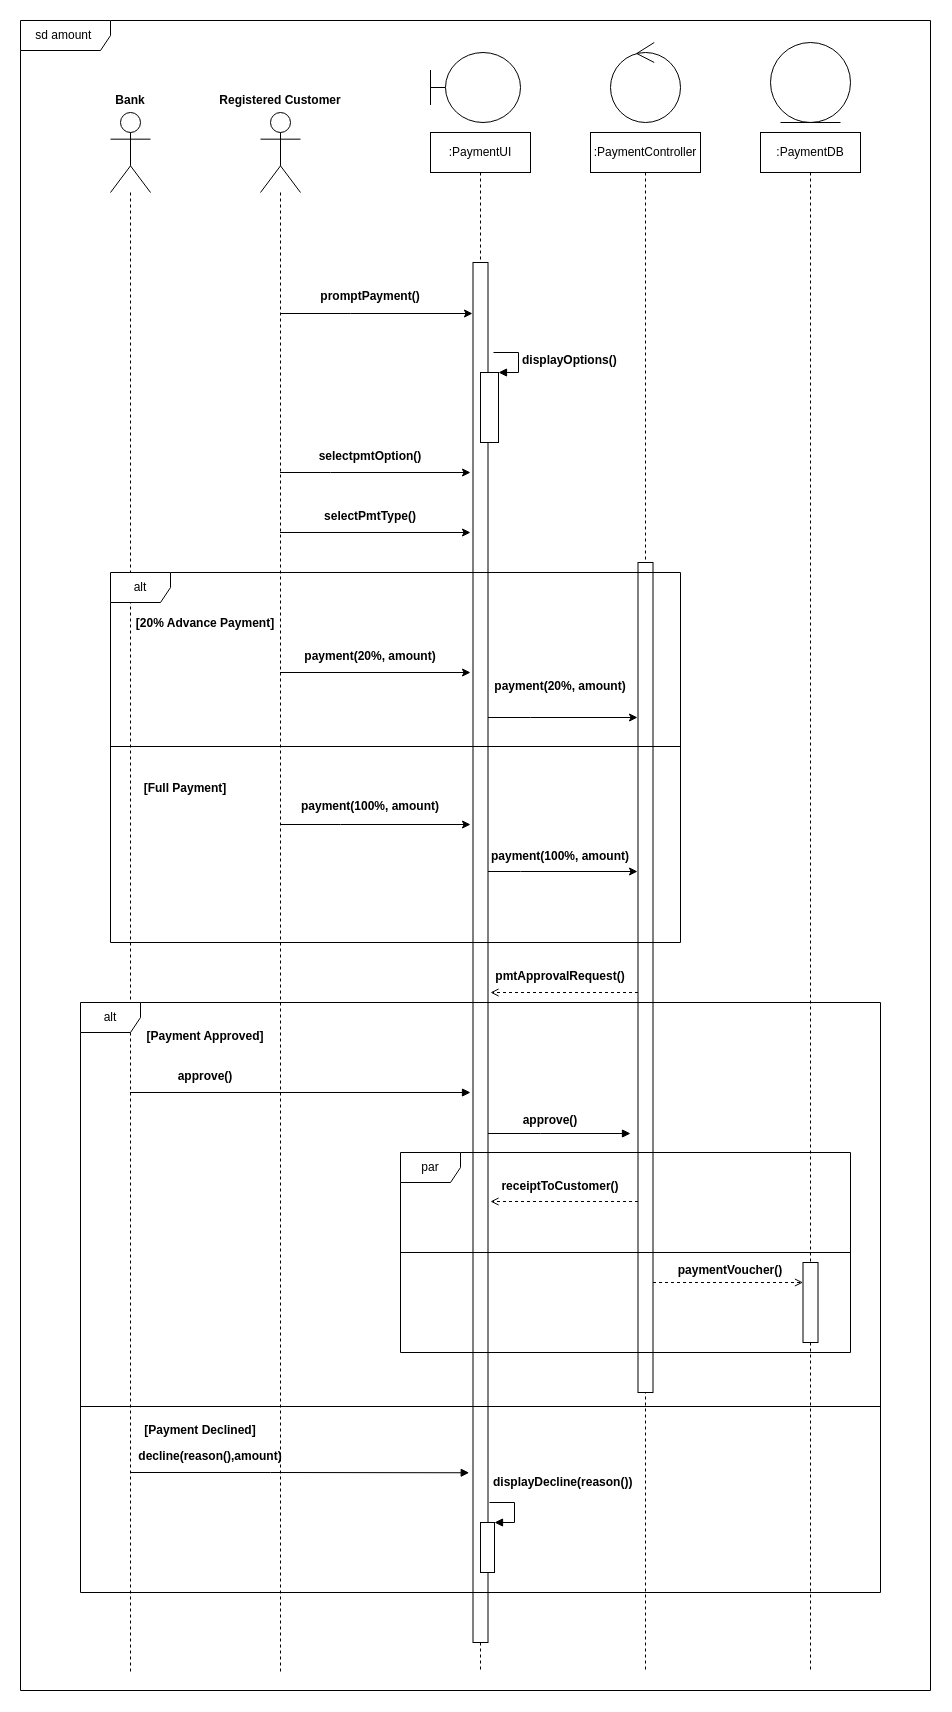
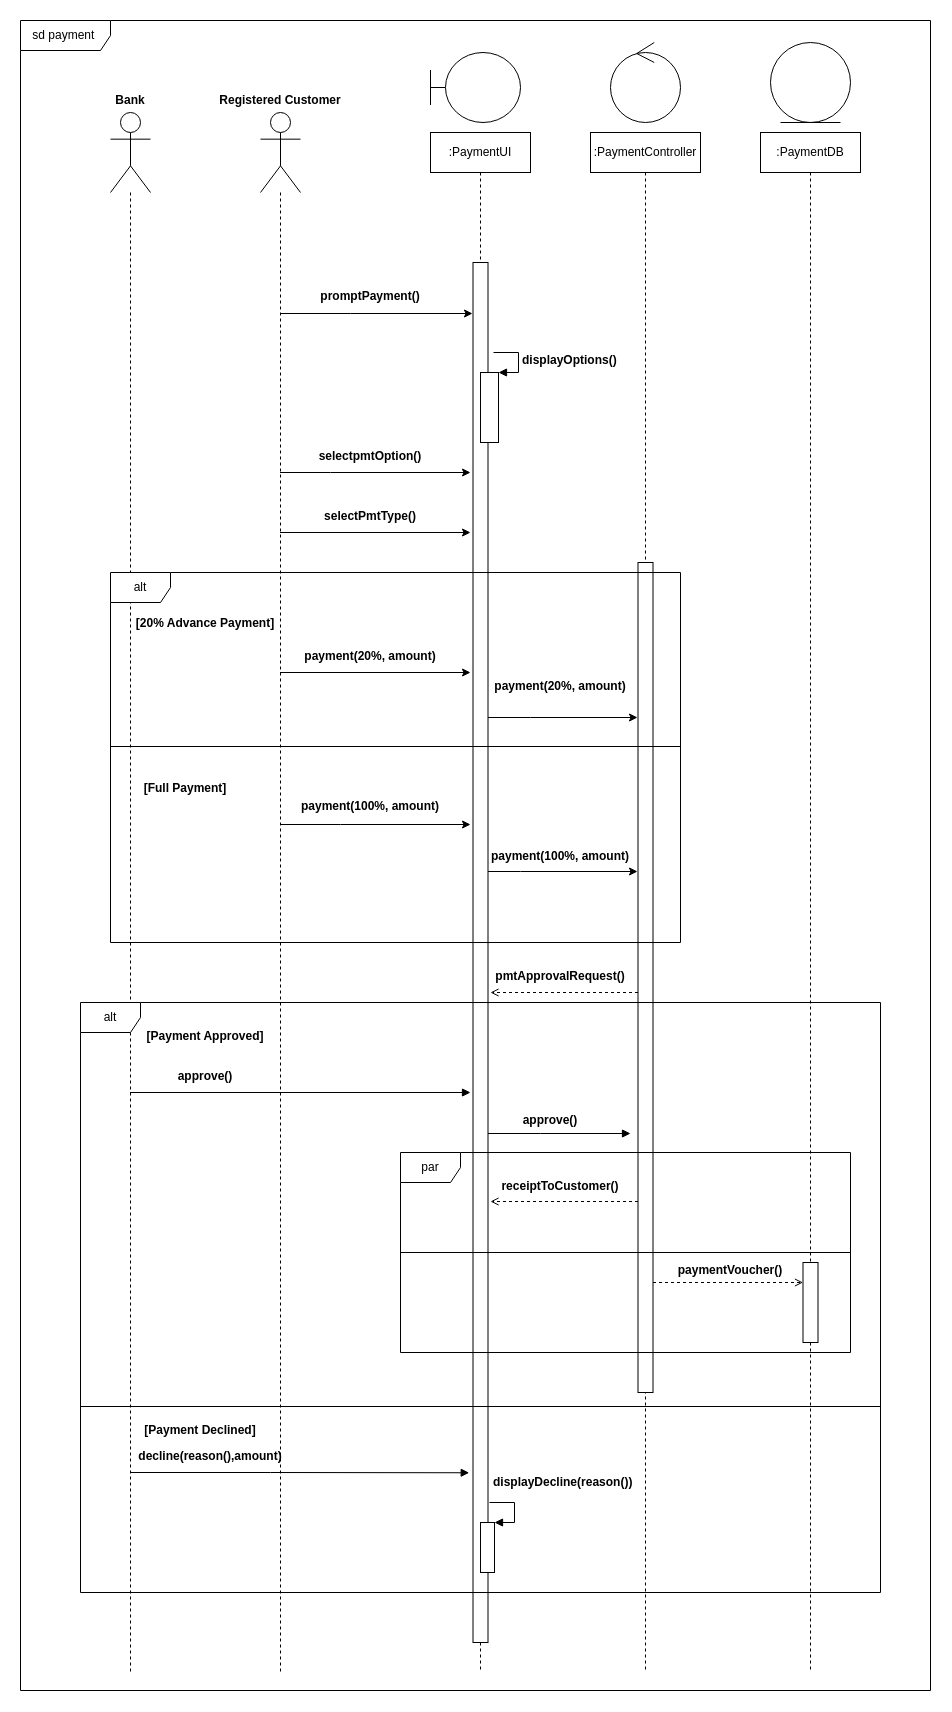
(66, 36) -> (66, 36)
